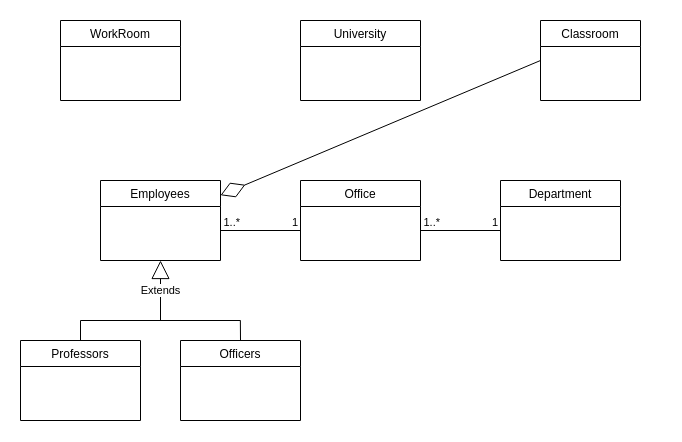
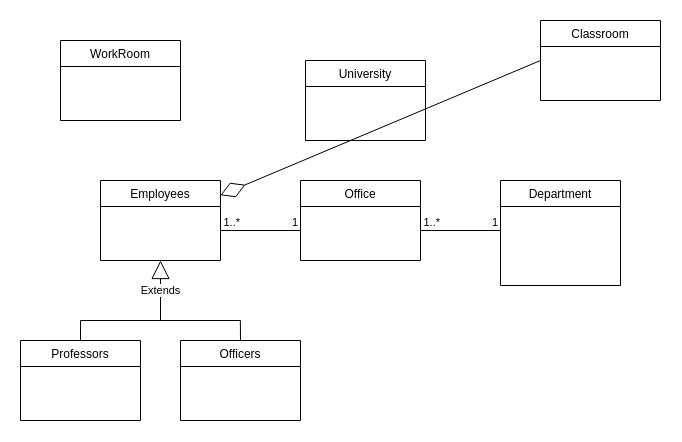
(121, 61) -> (121, 81)
(361, 61) -> (366, 101)
(591, 61) -> (601, 61)
(561, 221) -> (561, 233)
